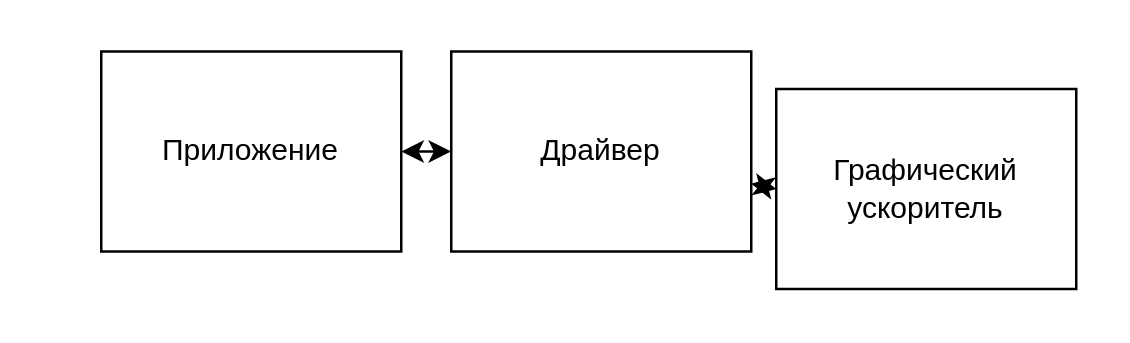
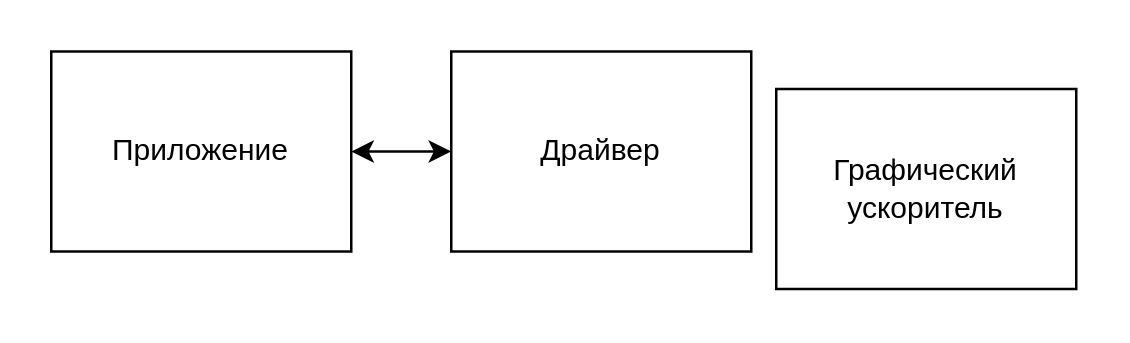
(251, 151) -> (201, 151)
(764, 186) -> none
